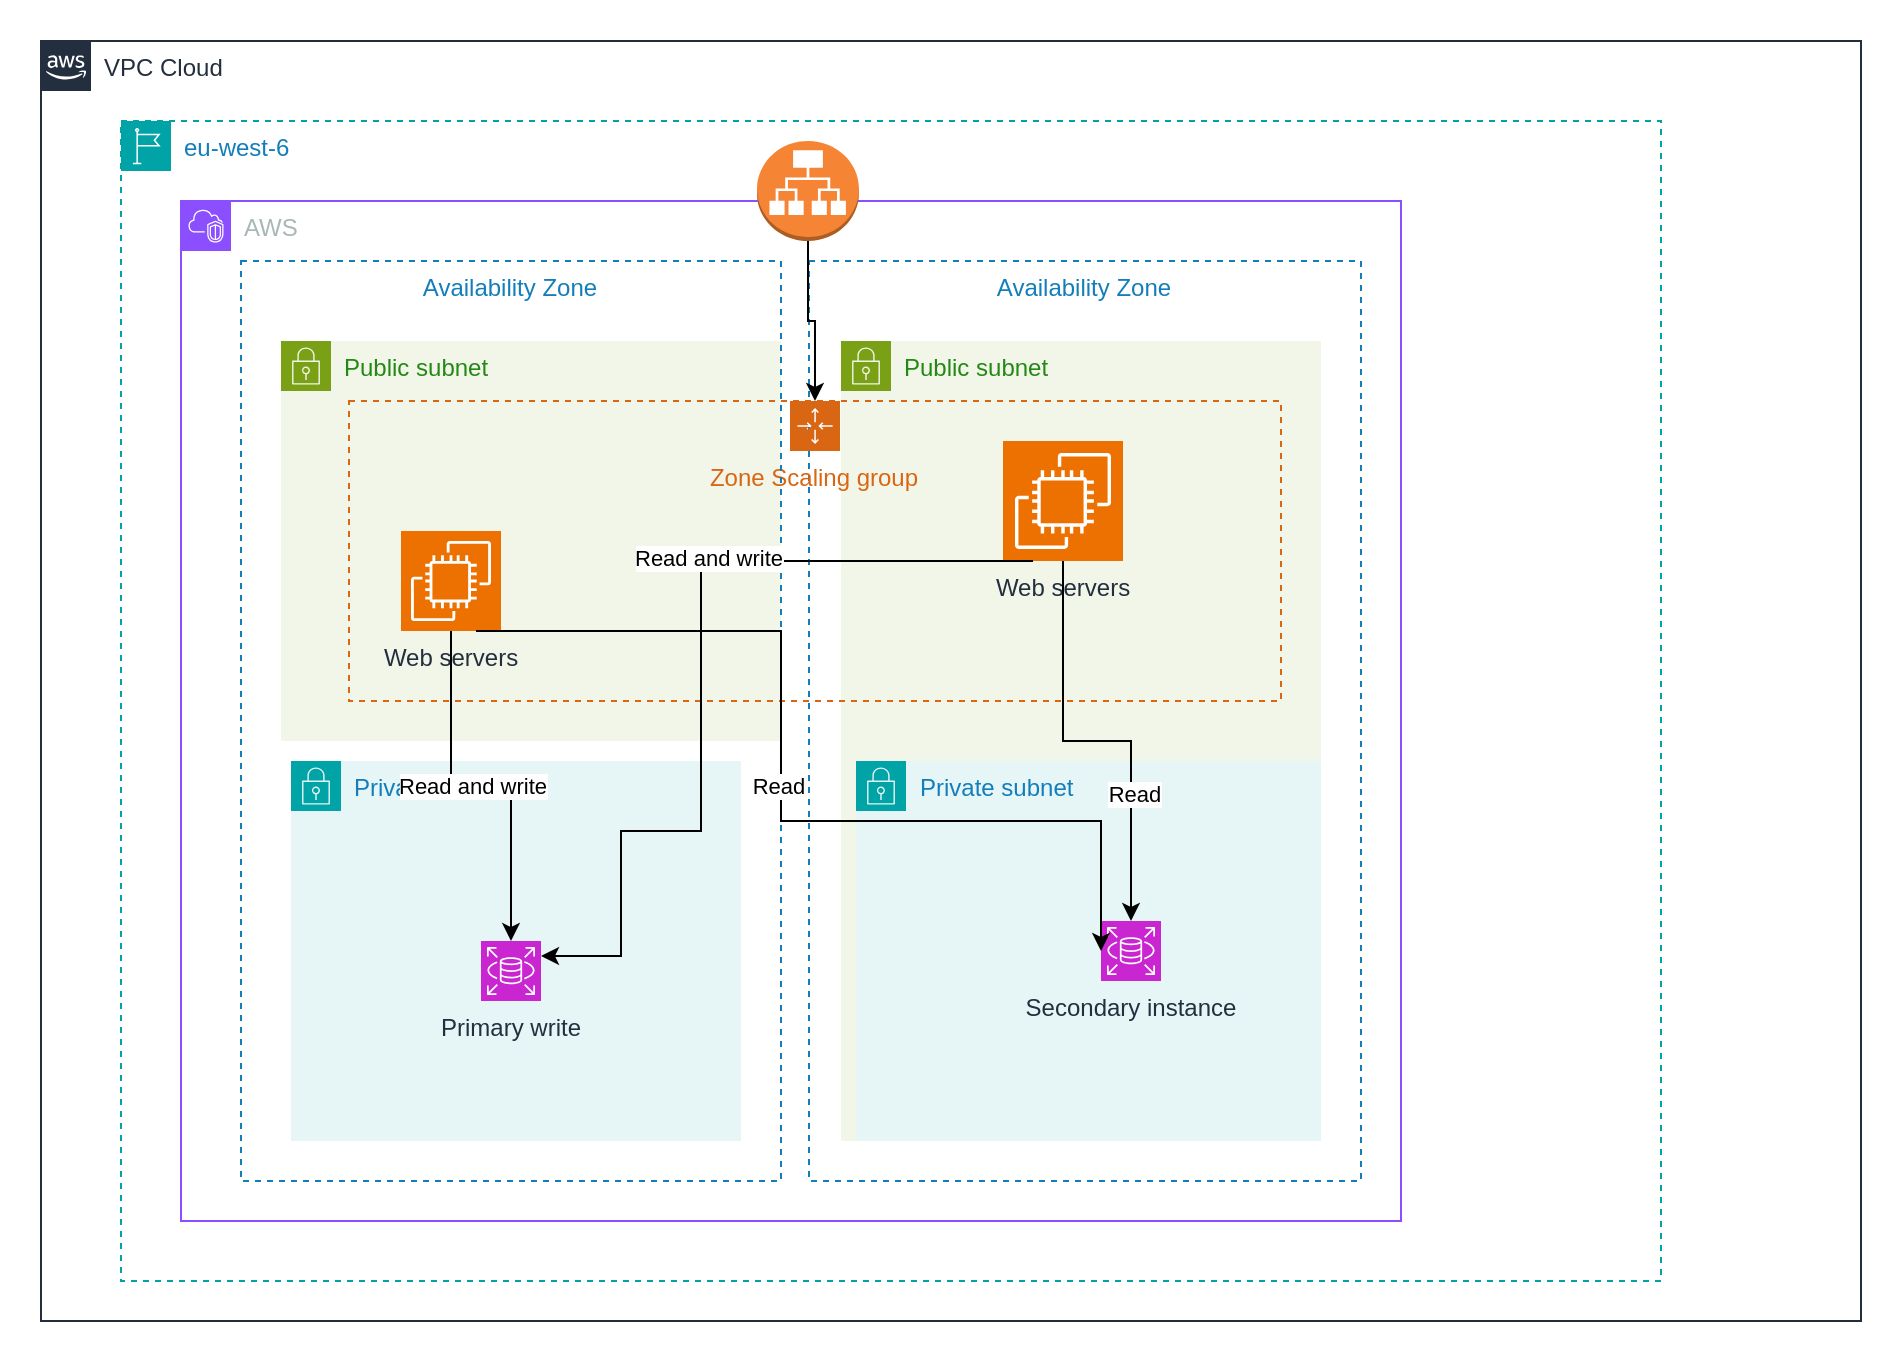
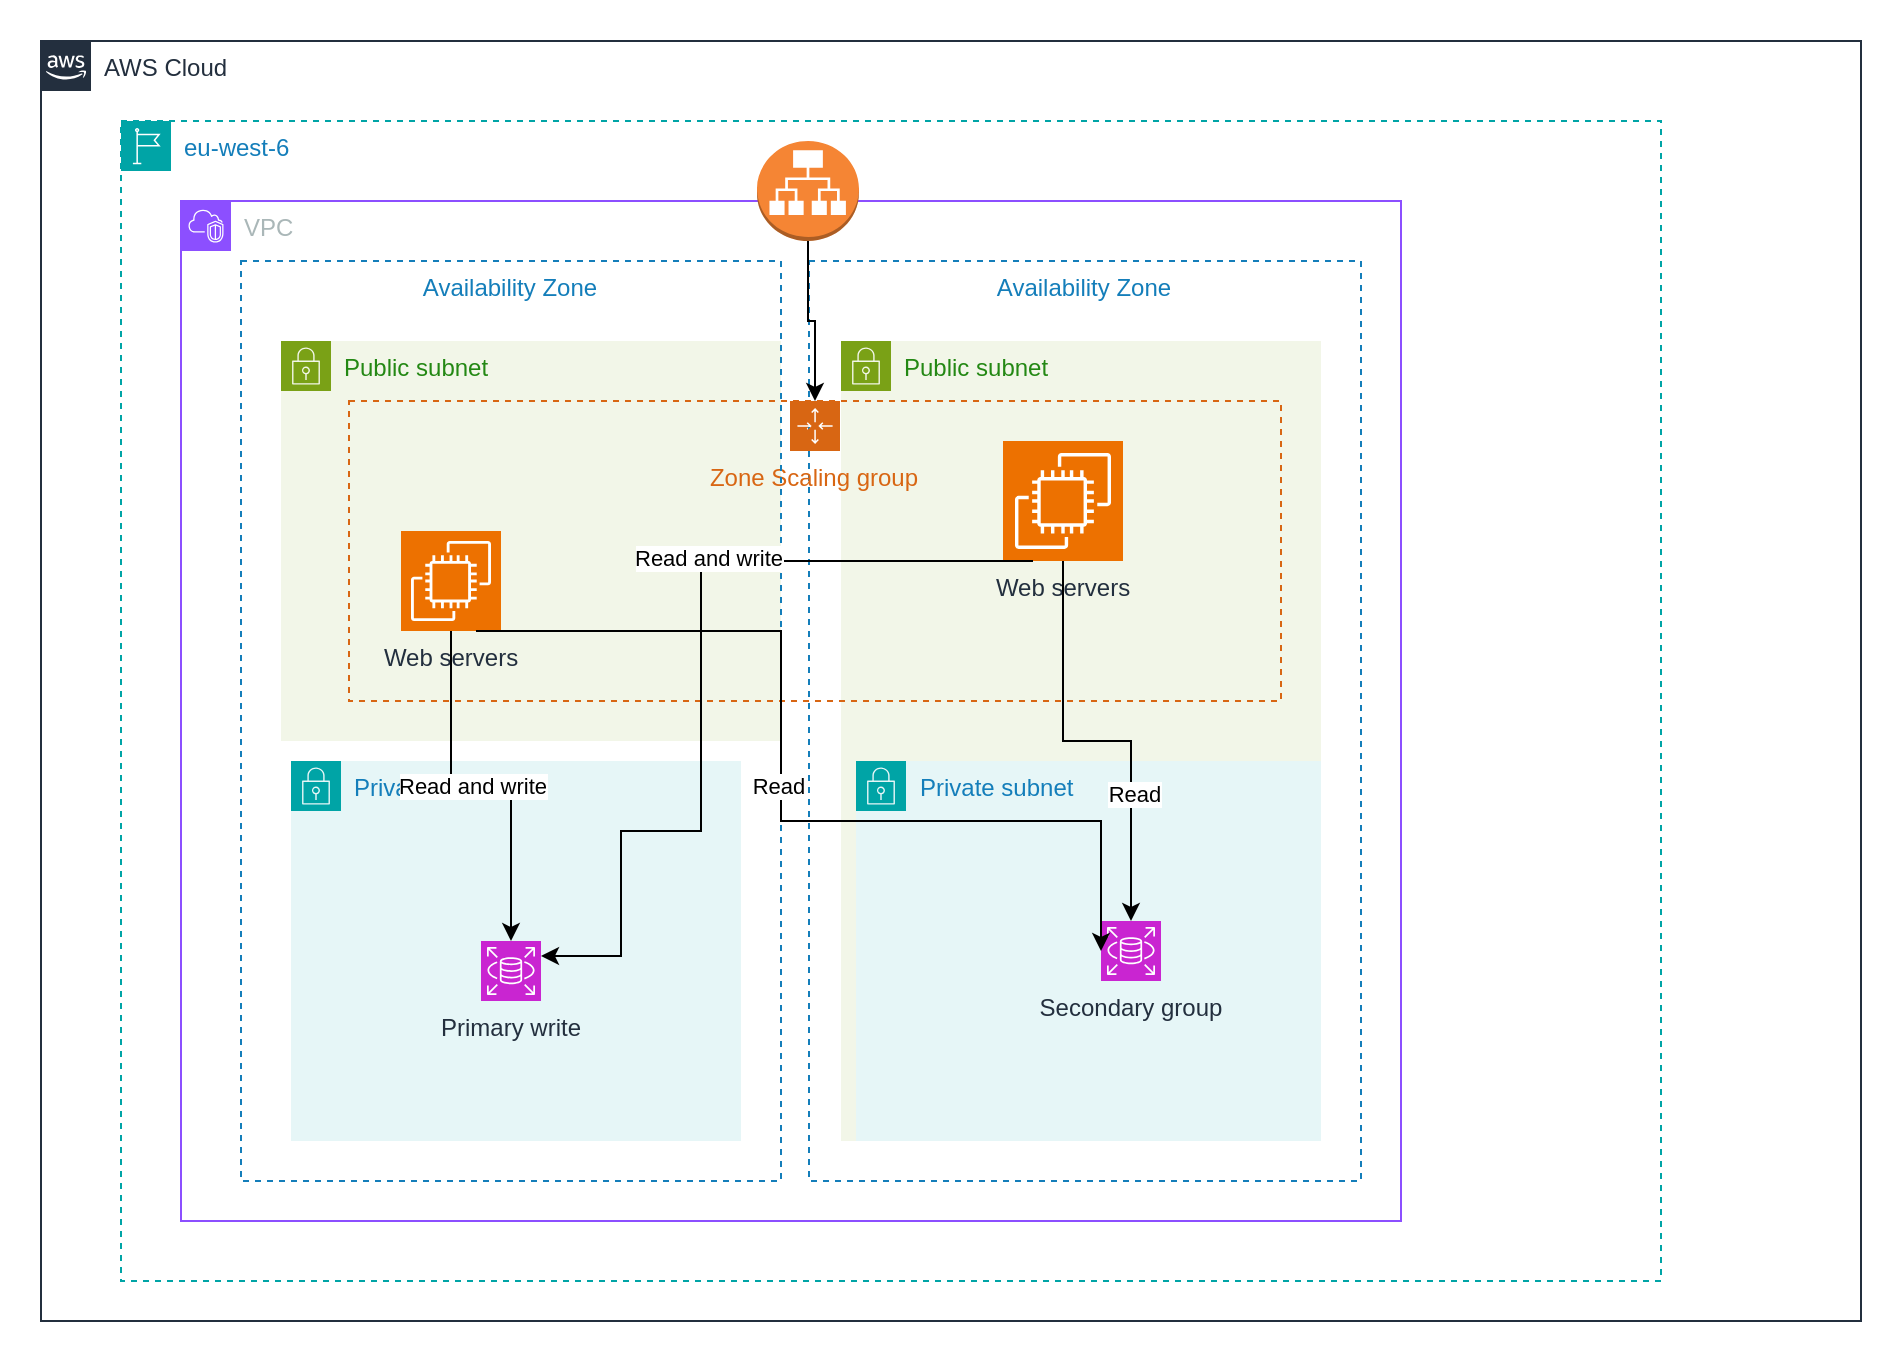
(159, 69) -> (159, 69)
(265, 229) -> (265, 229)
(1132, 1009) -> (1132, 1009)
